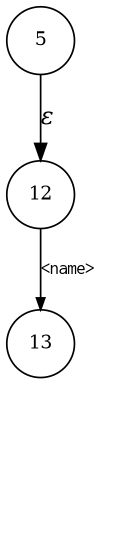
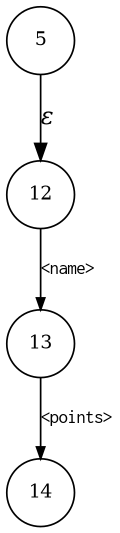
none -> (41, 493)
